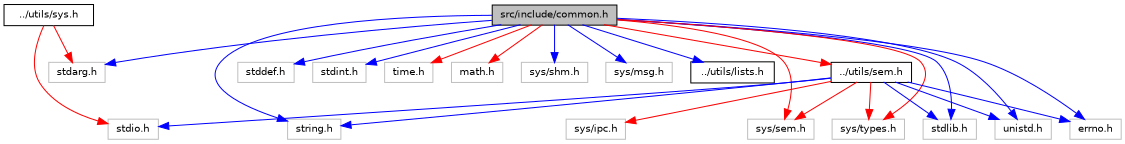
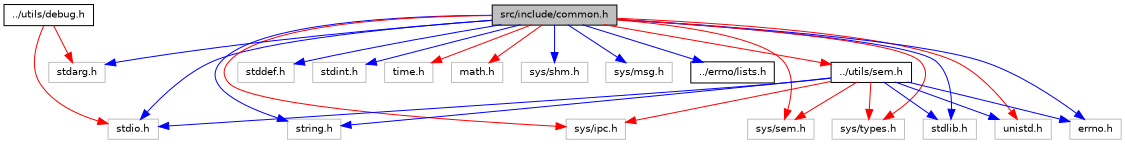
(49, 15) -> (49, 15)
(825, 34) -> (825, 34)
none -> (310, 39)
(733, 72) -> (733, 72)
none -> (245, 91)
